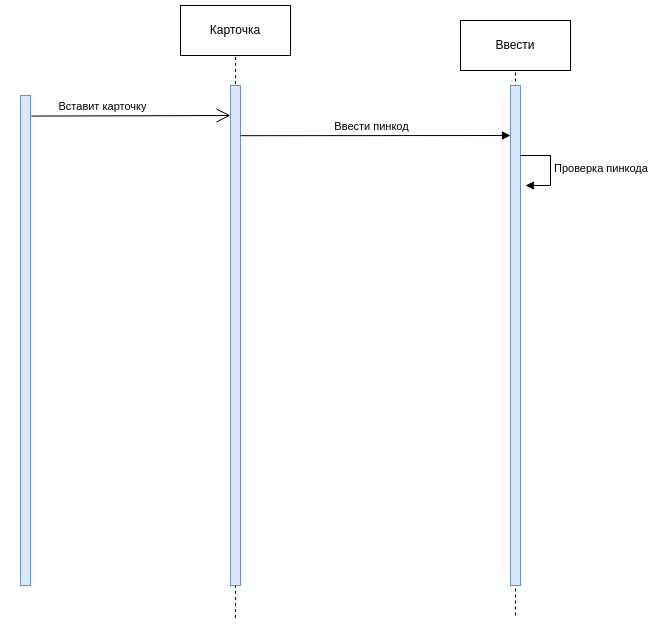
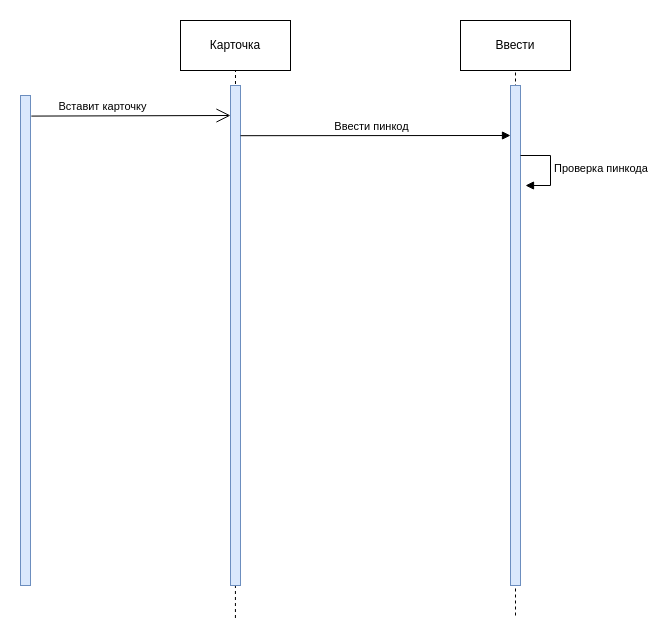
(236, 31) -> (236, 46)
